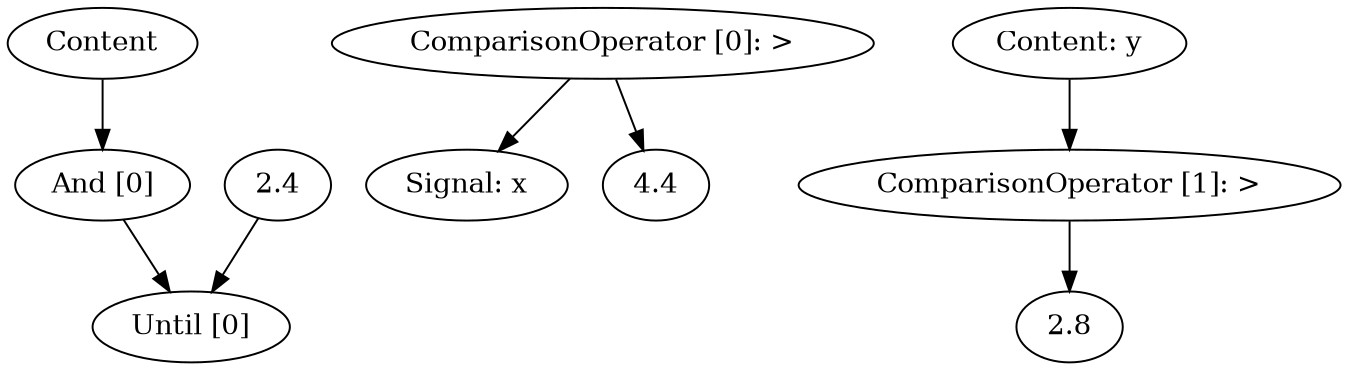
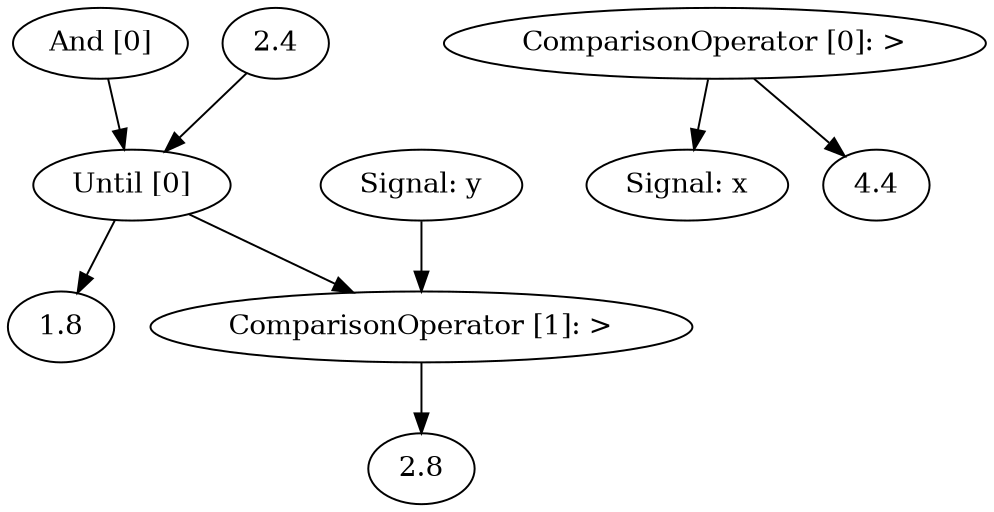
(103, 43) -> none
(1070, 43) -> (421, 185)
none -> (262, 249)
none -> (61, 327)
